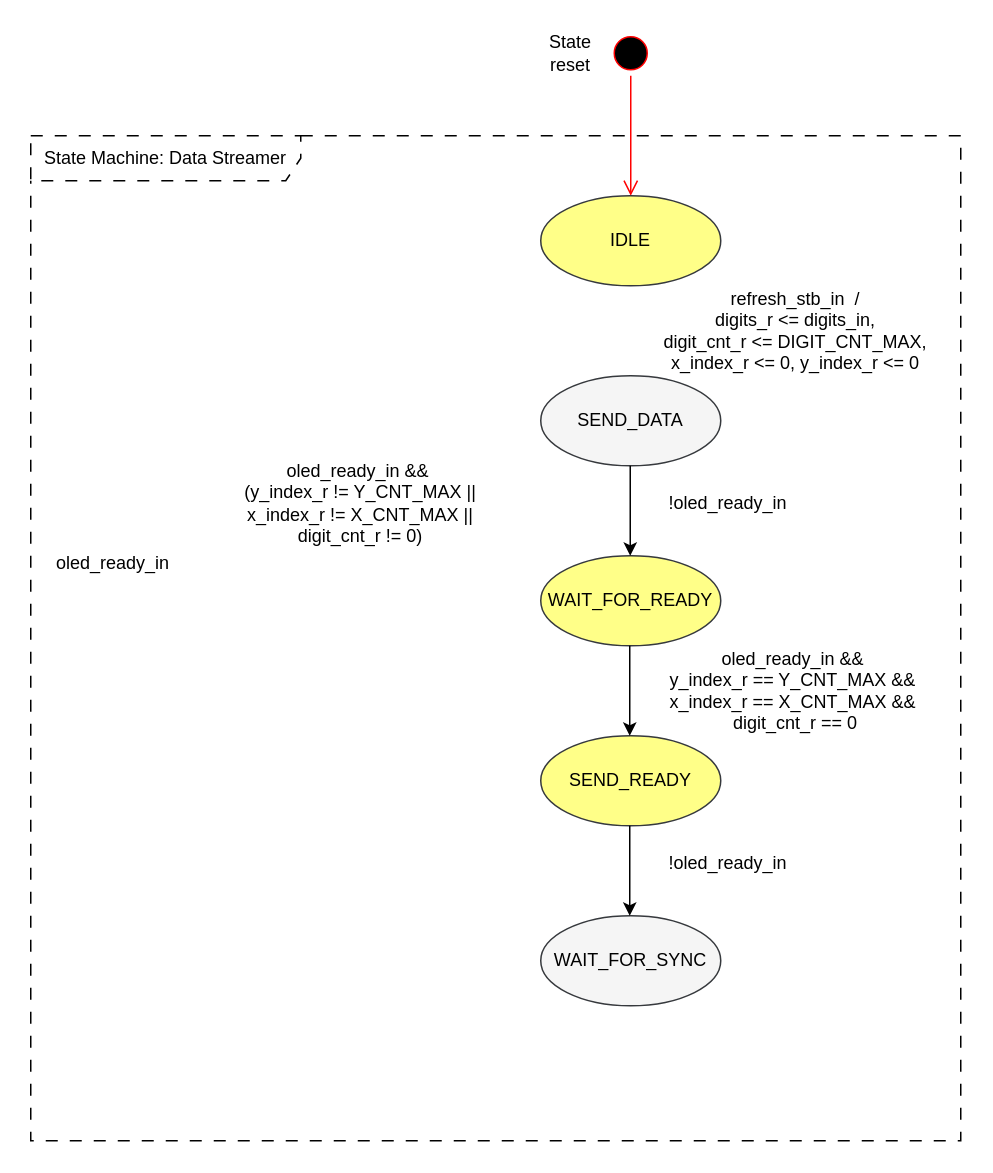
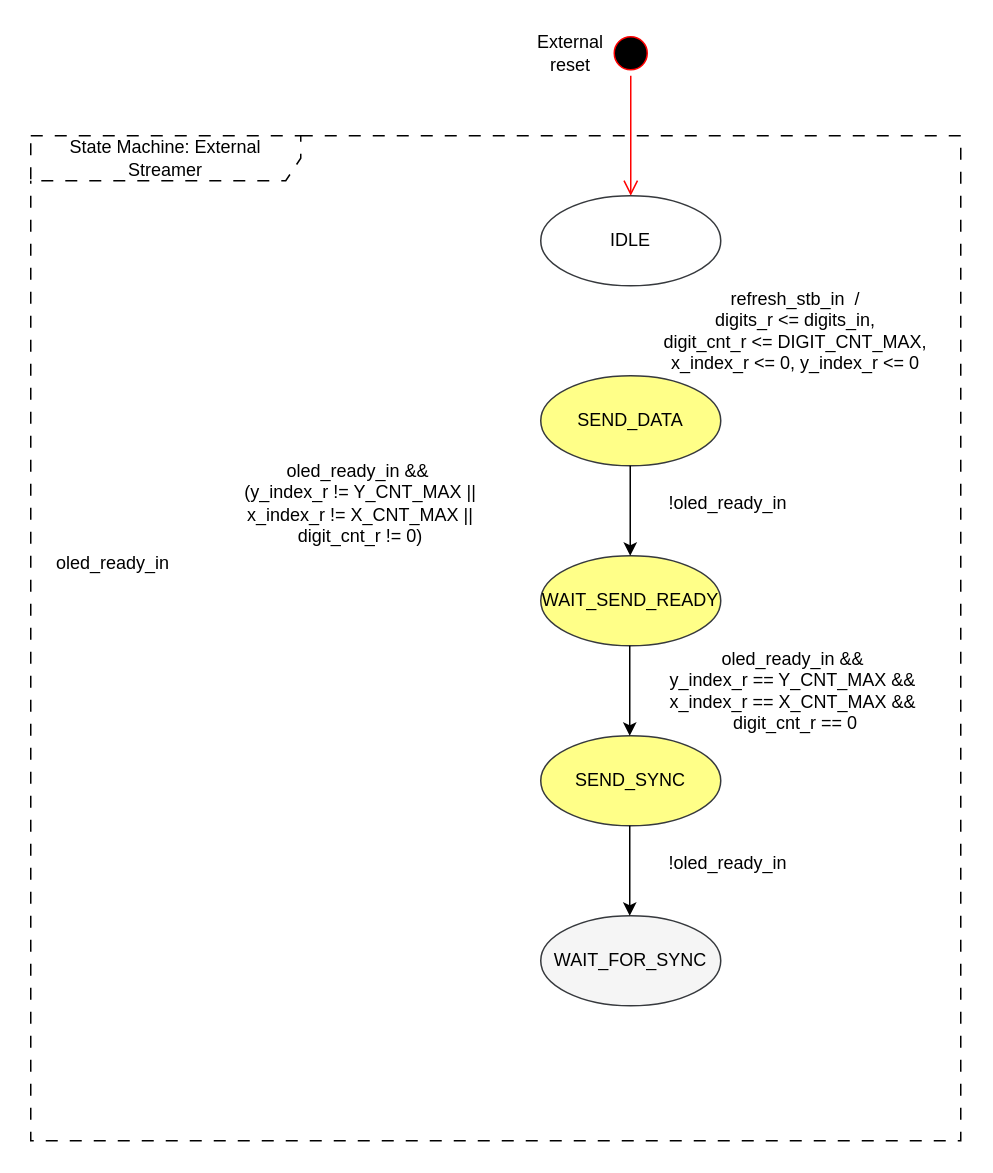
(571, 53) -> (571, 53)
(166, 158) -> (166, 158)
(631, 241) -> (631, 241)
(631, 421) -> (631, 421)
(631, 601) -> (631, 601)
(631, 781) -> (631, 781)
